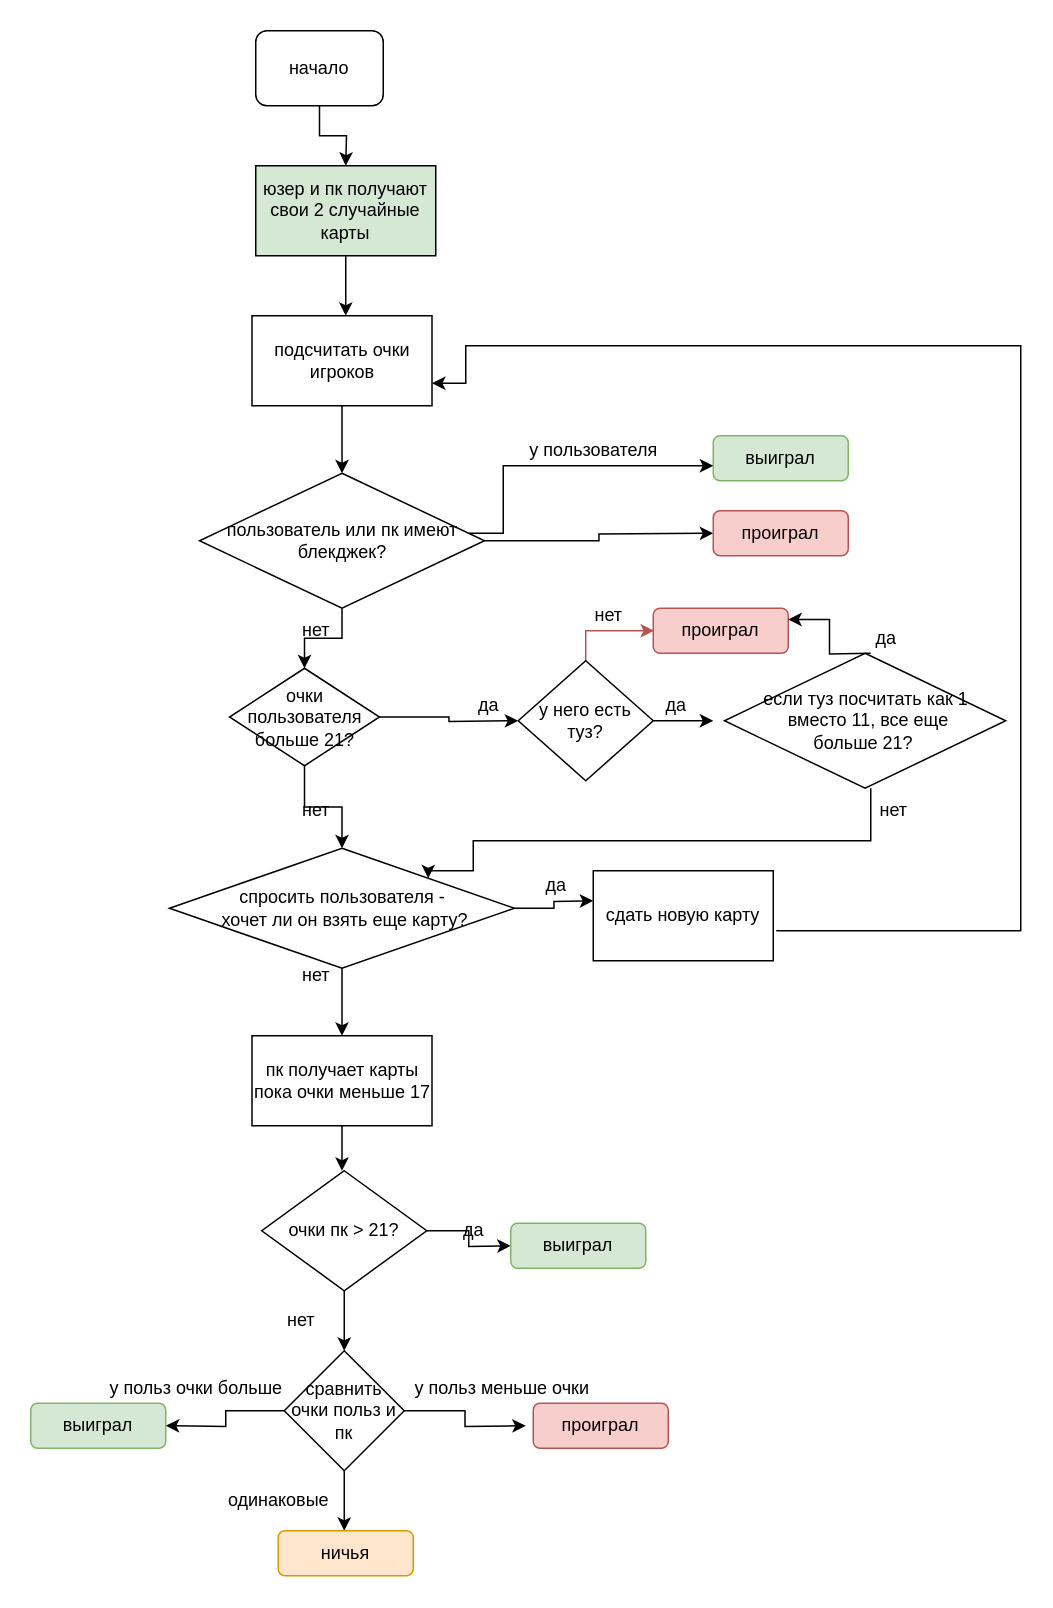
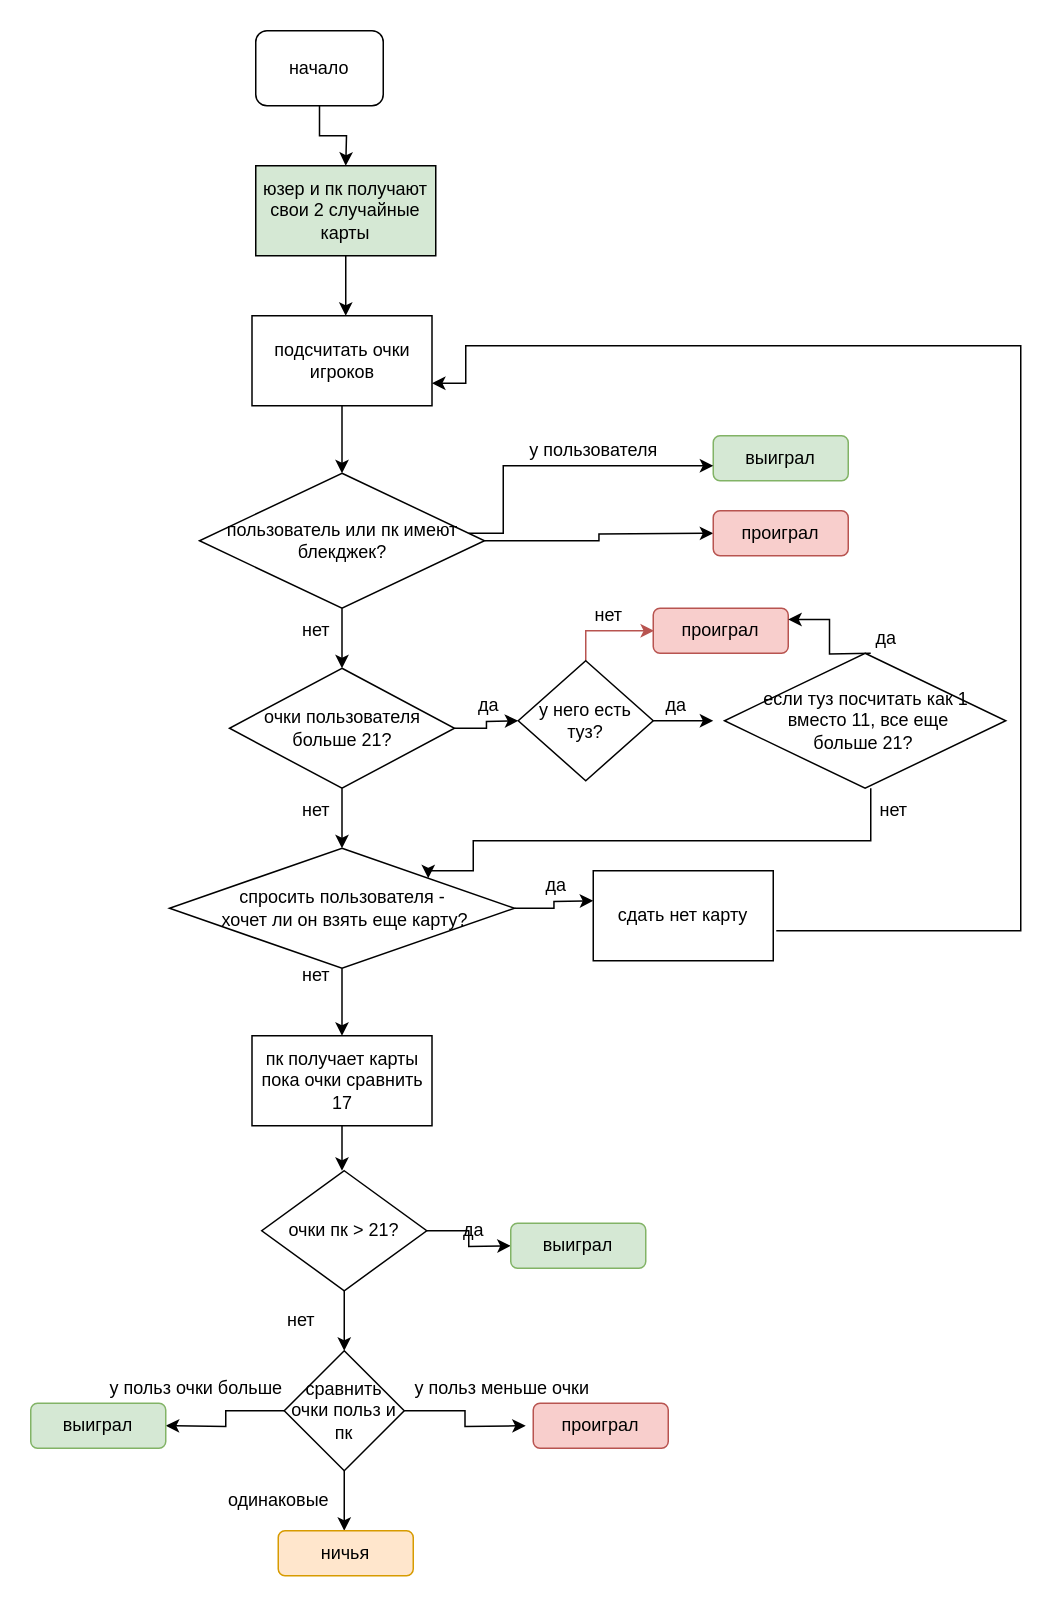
(305, 717) -> (342, 728)
(683, 916) -> (683, 916)
(343, 1081) -> (343, 1081)
